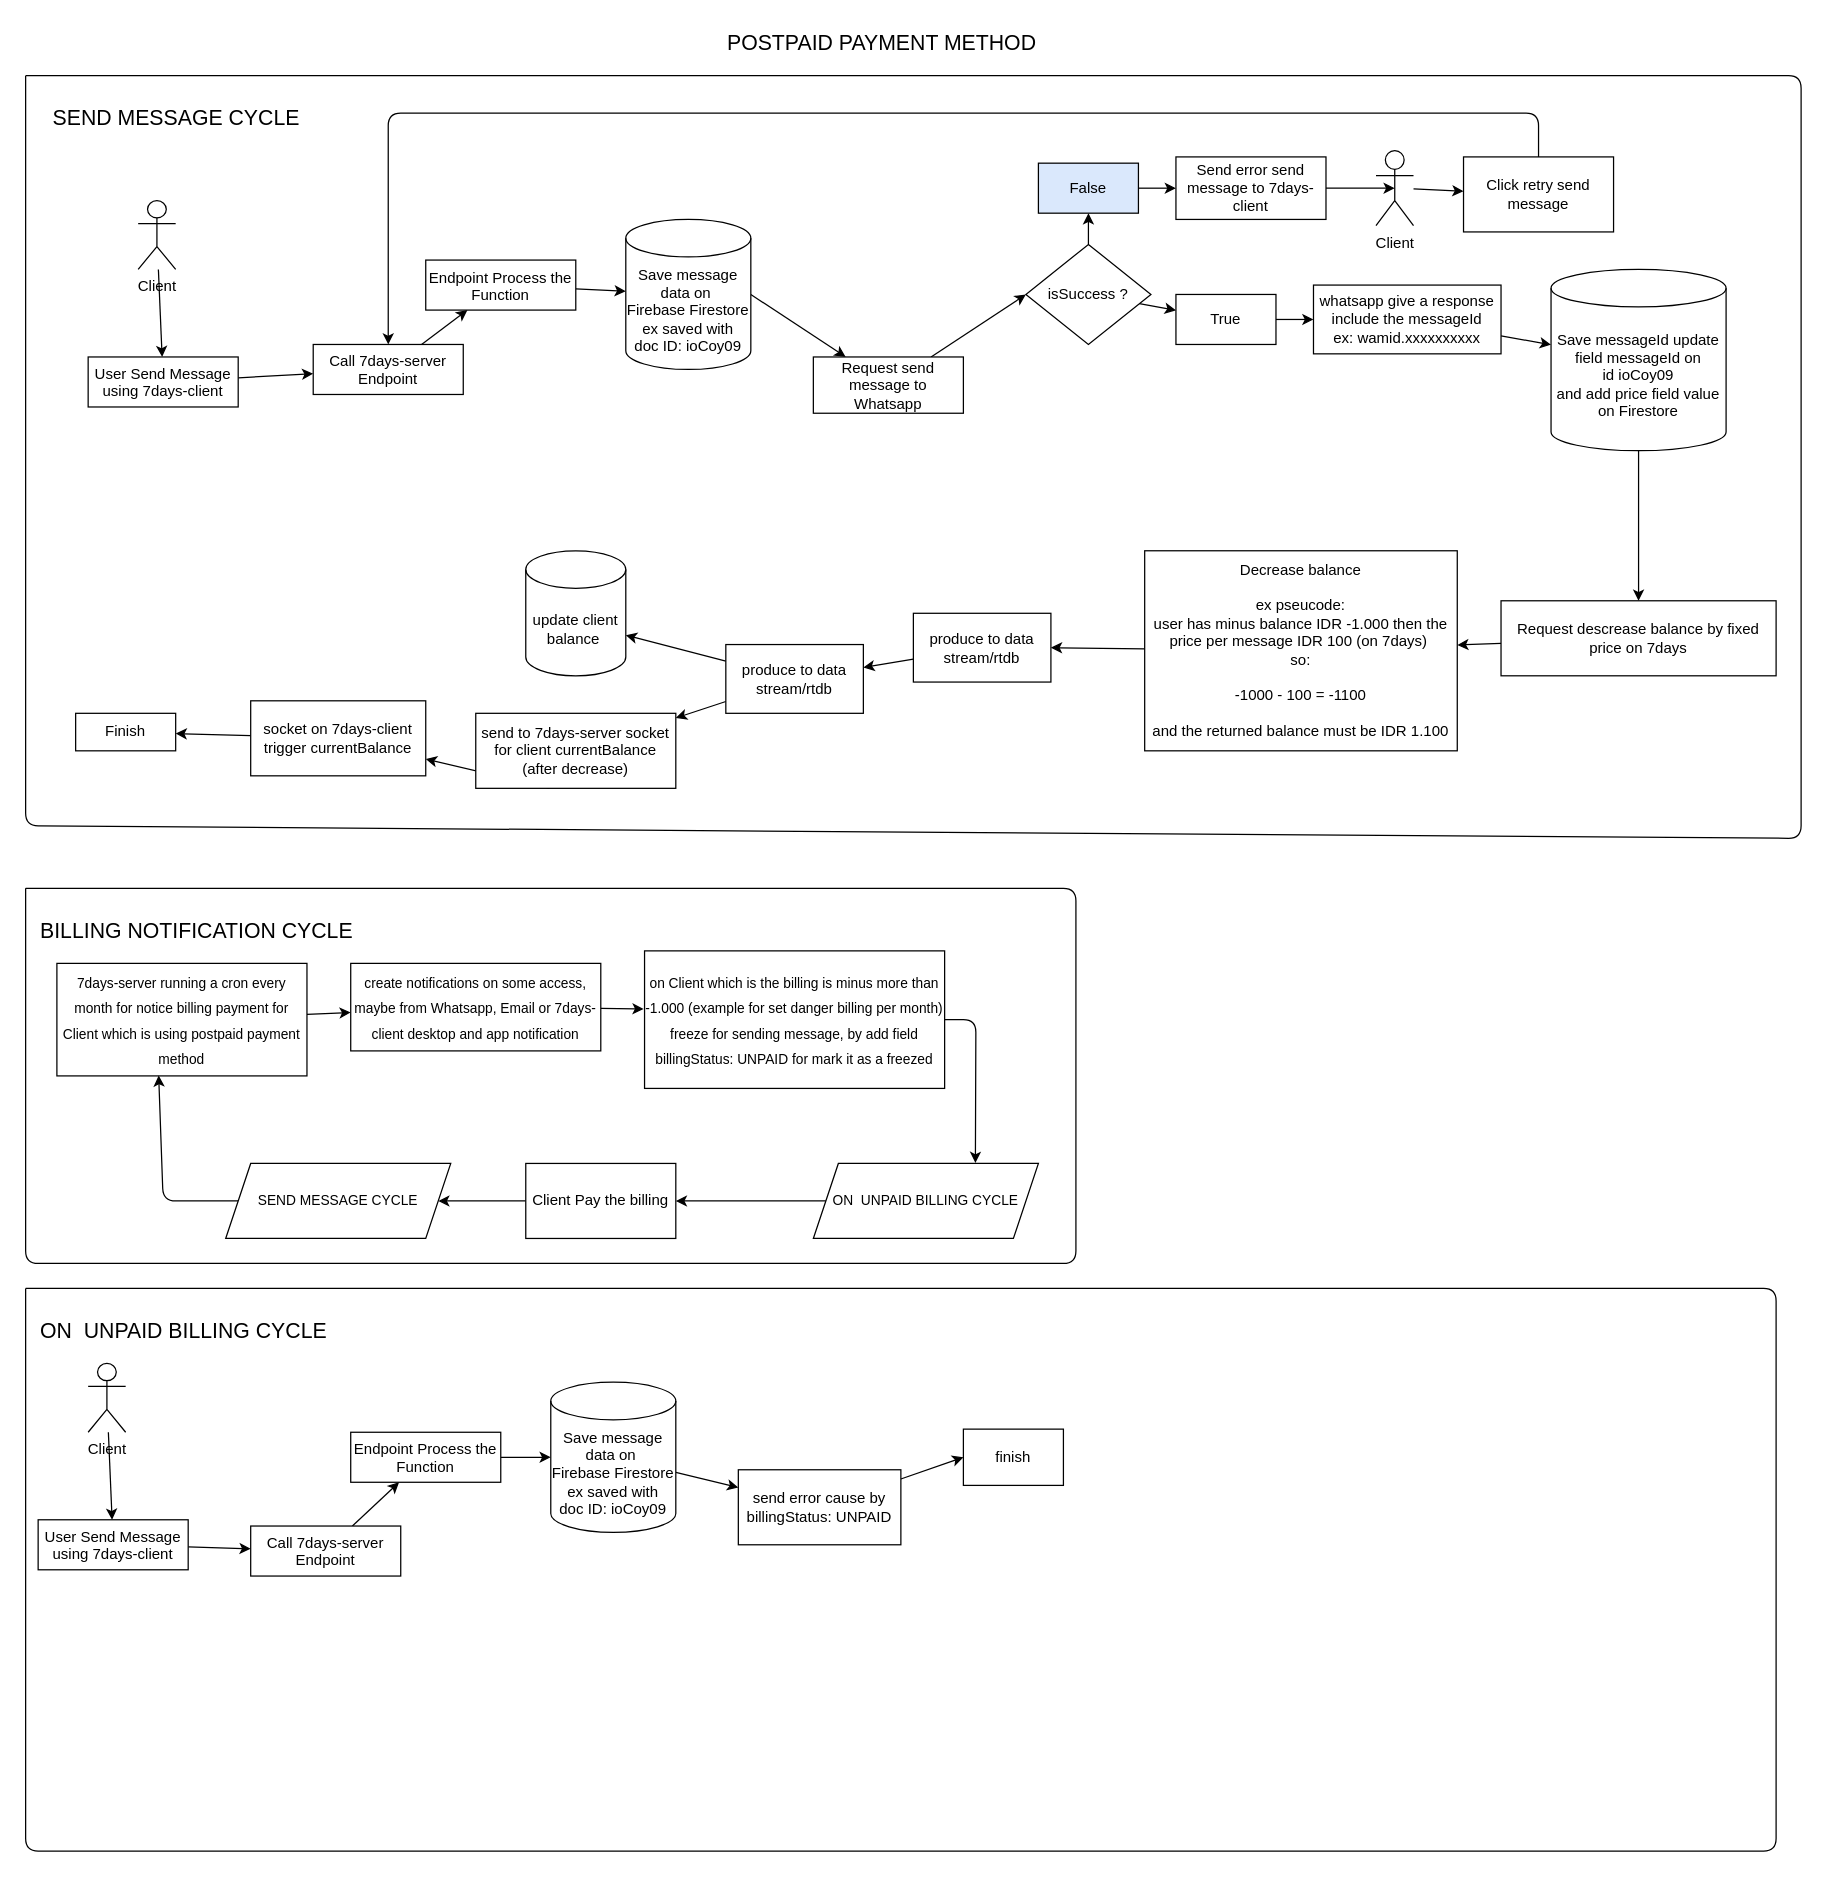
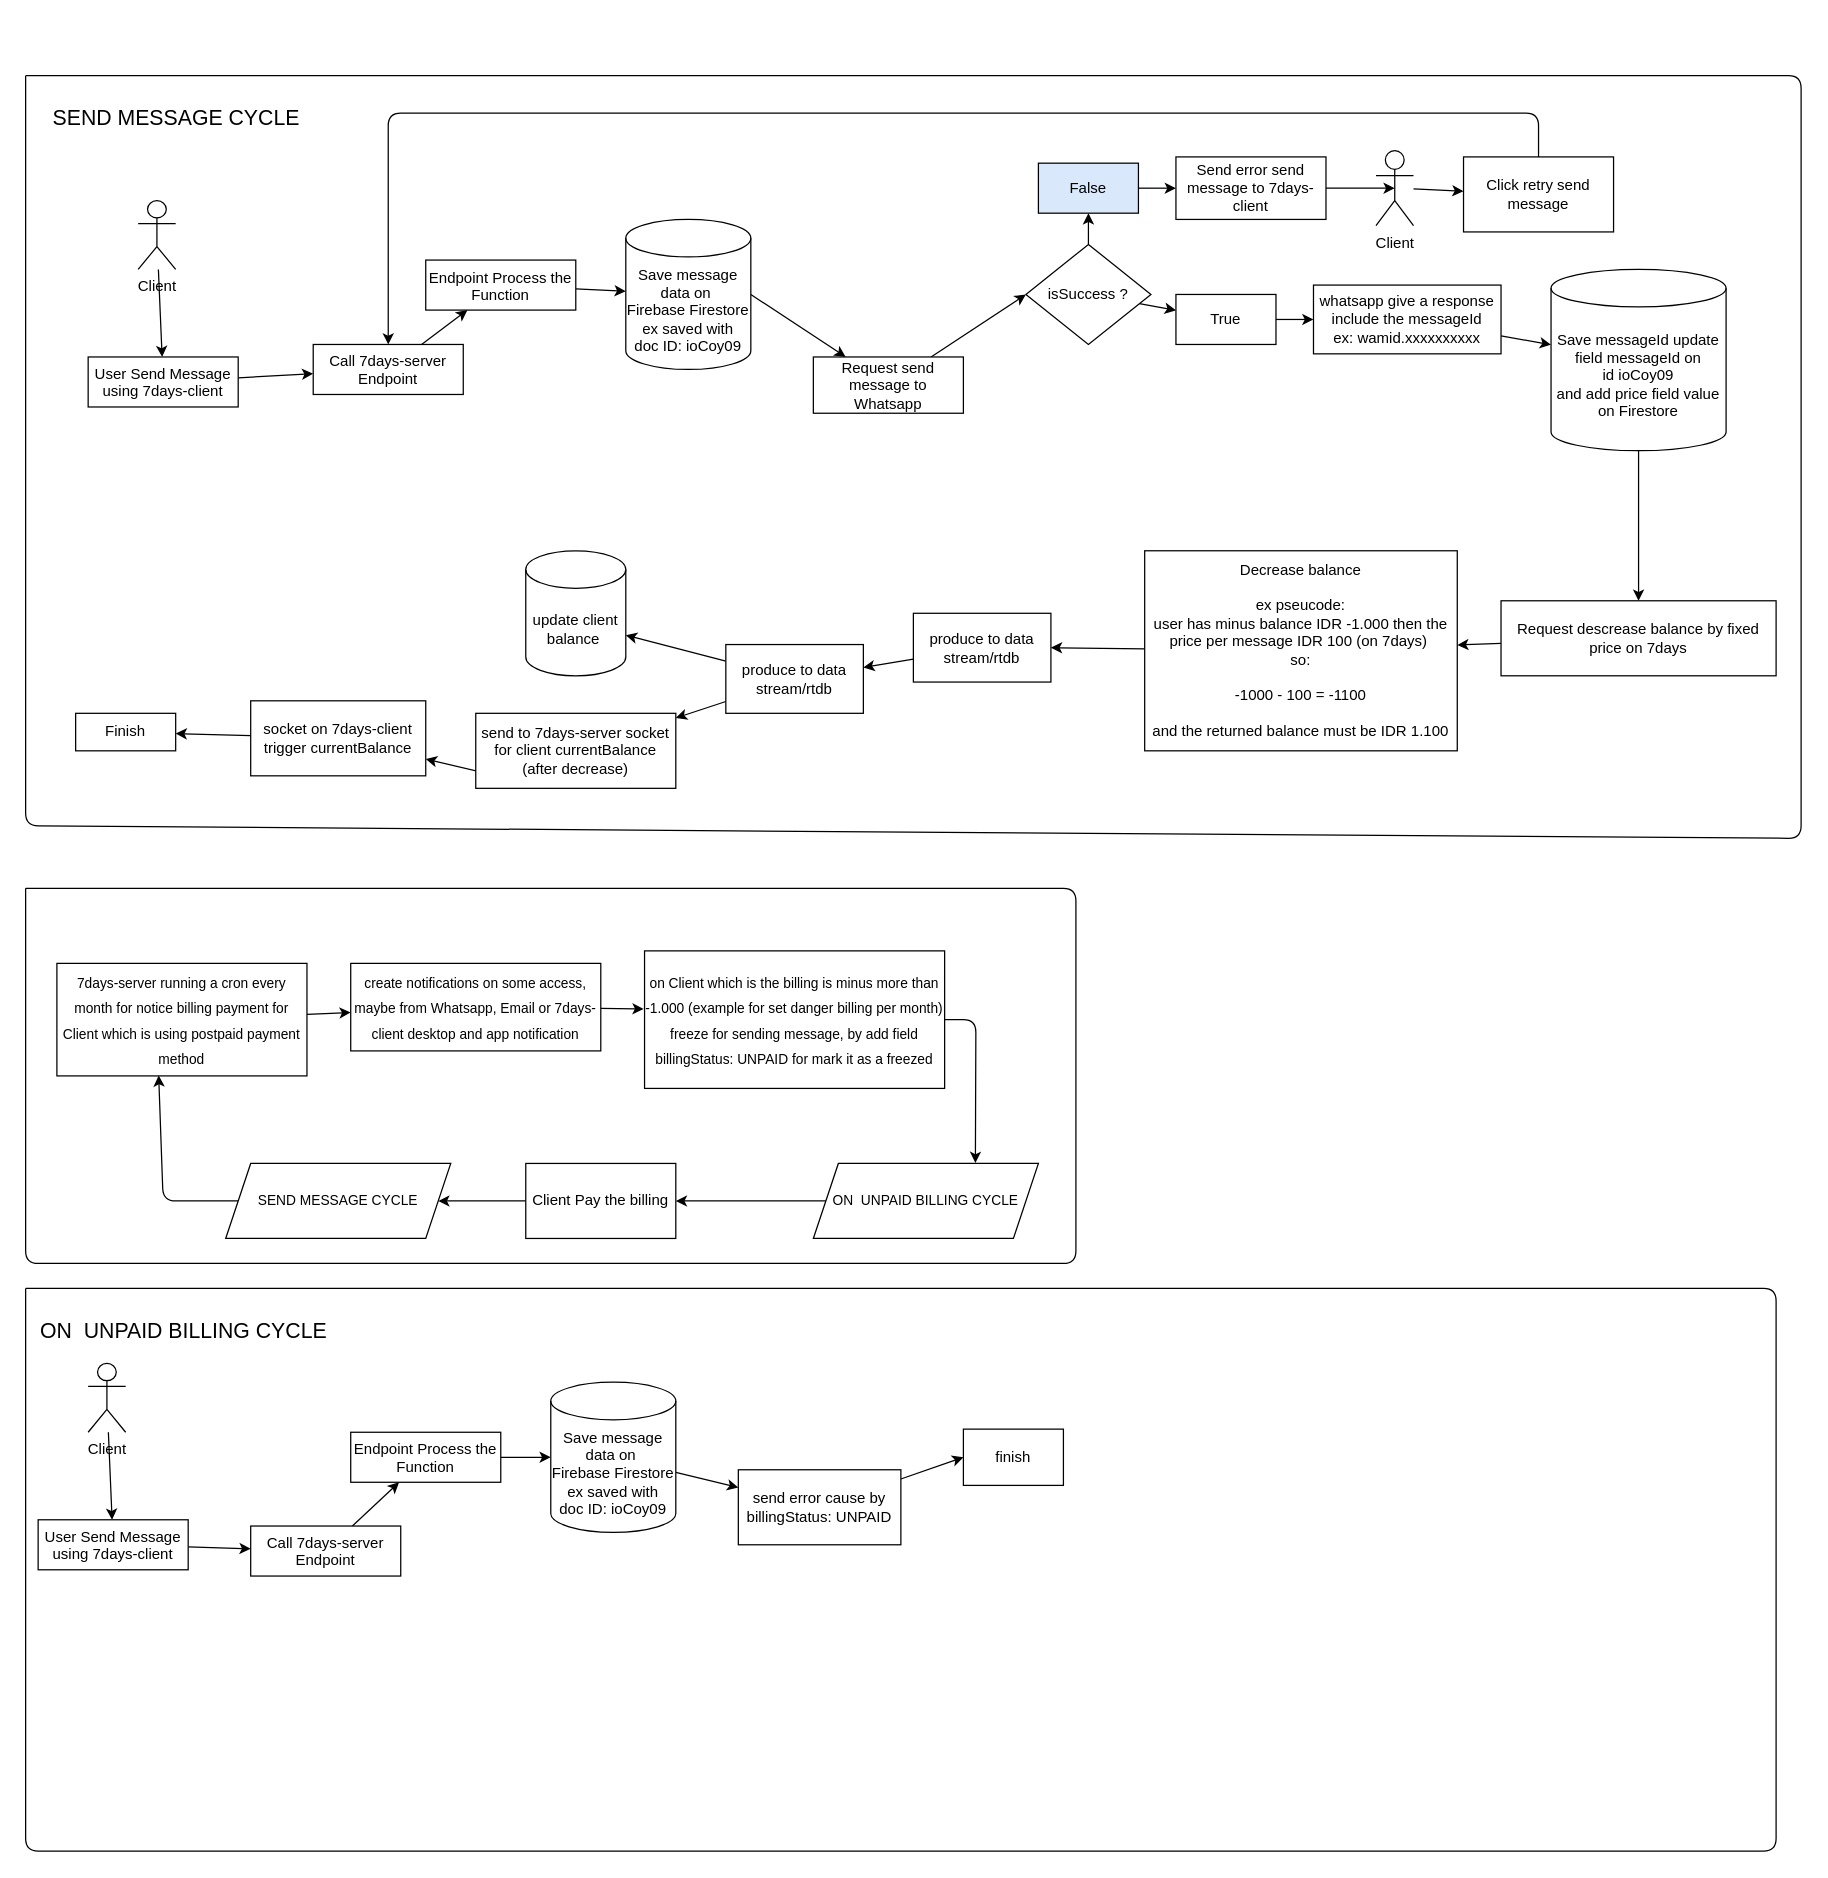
(882, 44) -> none
(213, 932) -> none
